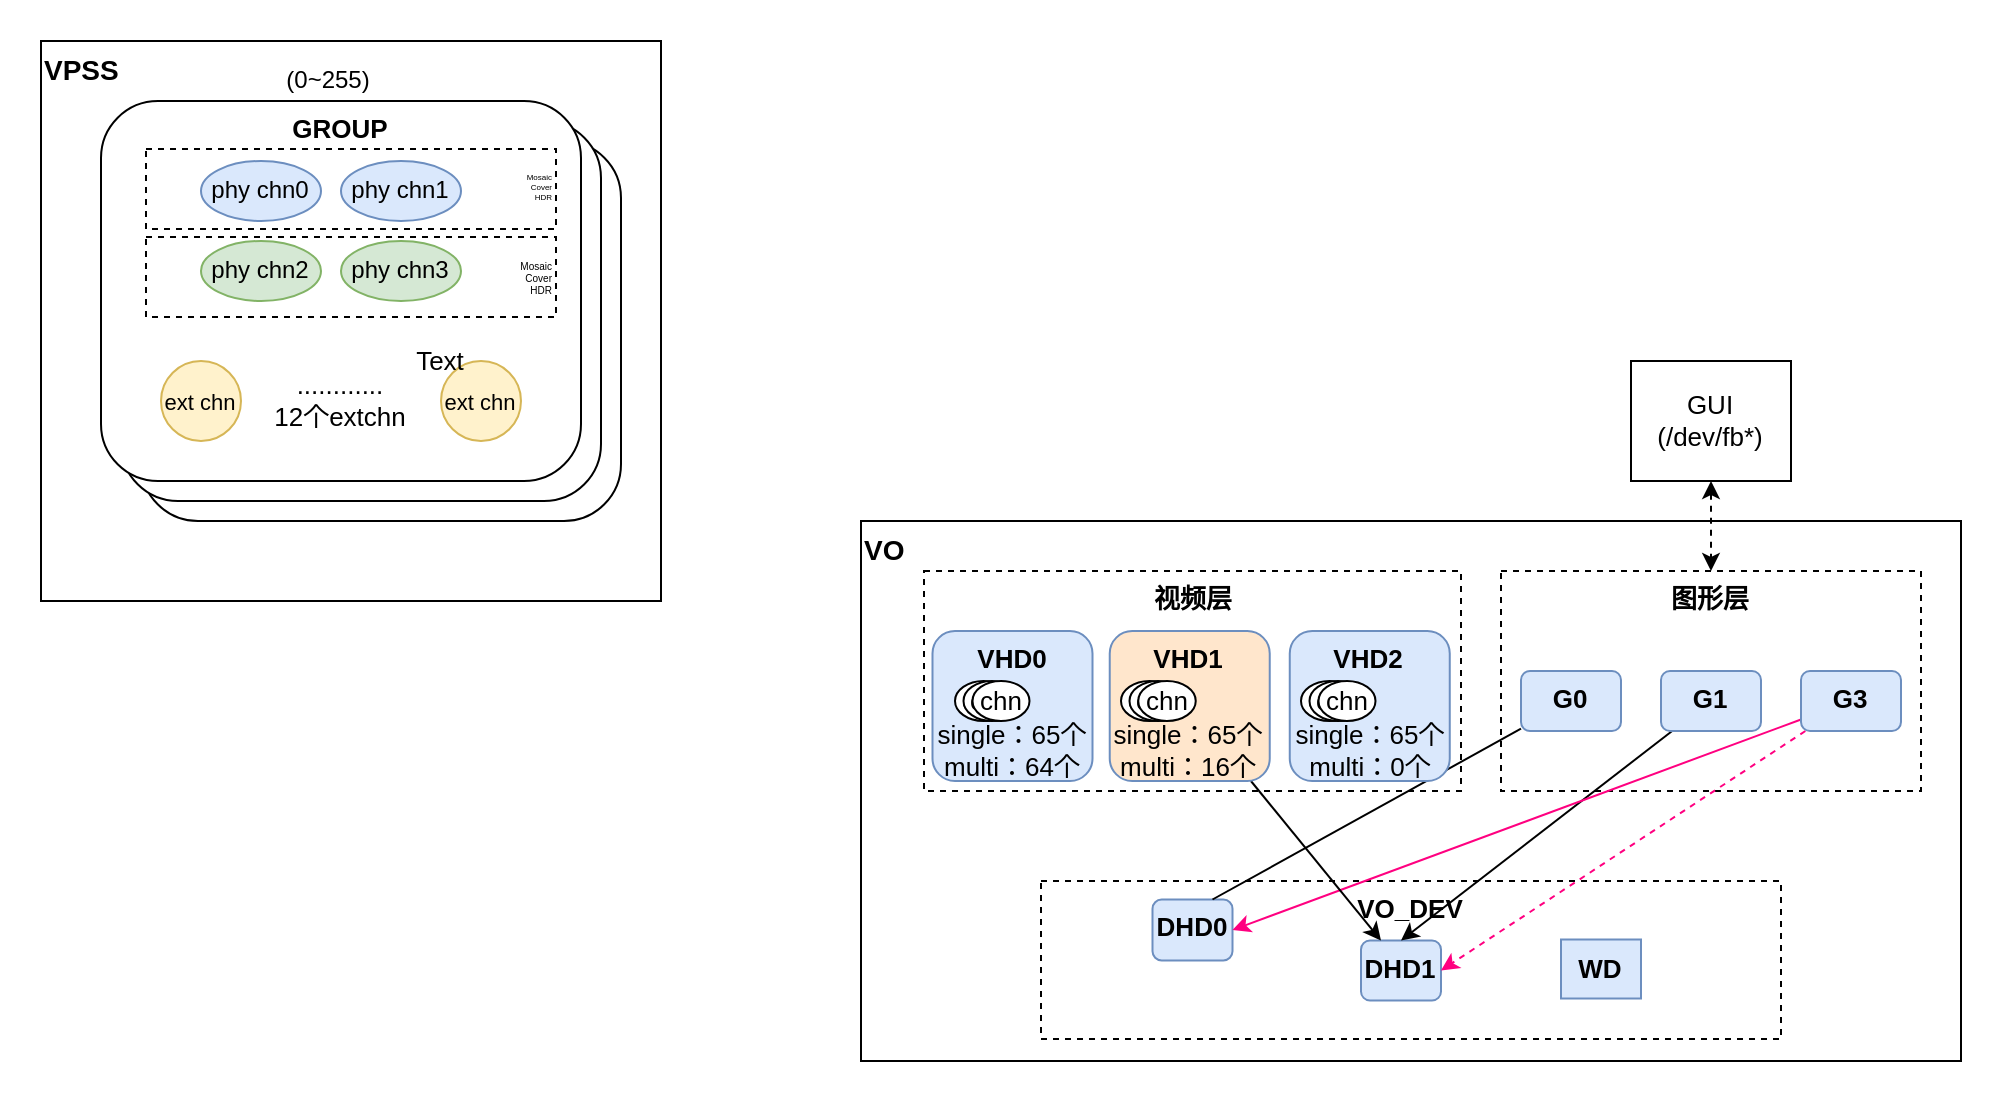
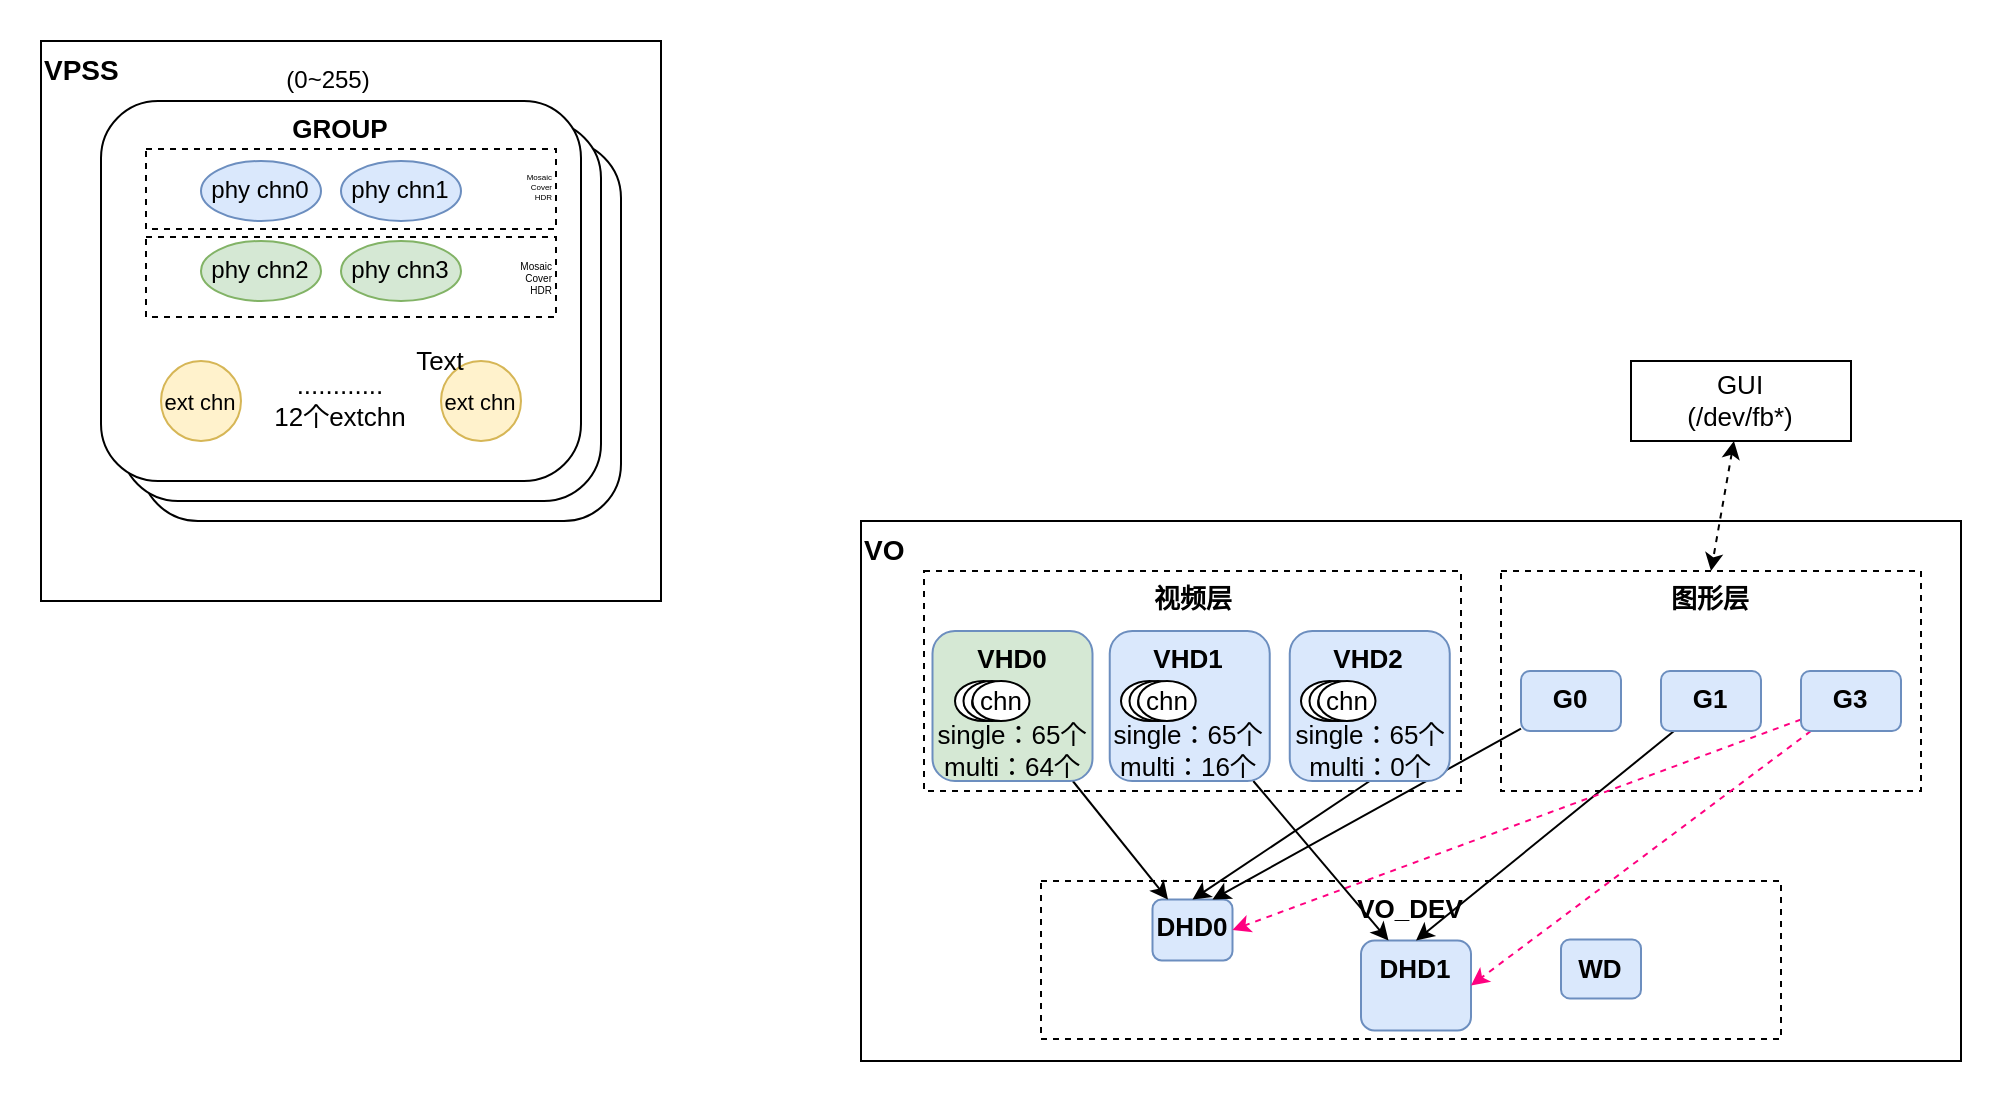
(1711, 421) -> (1741, 401)
(1013, 661) -> (1013, 661)
(1189, 661) -> (1189, 661)
none -> (1116, 835)
(1461, 845) -> (1461, 845)
none -> (1246, 863)
(1220, 895) -> (1225, 892)
(1601, 969) -> (1601, 969)
(1401, 971) -> (1416, 986)
